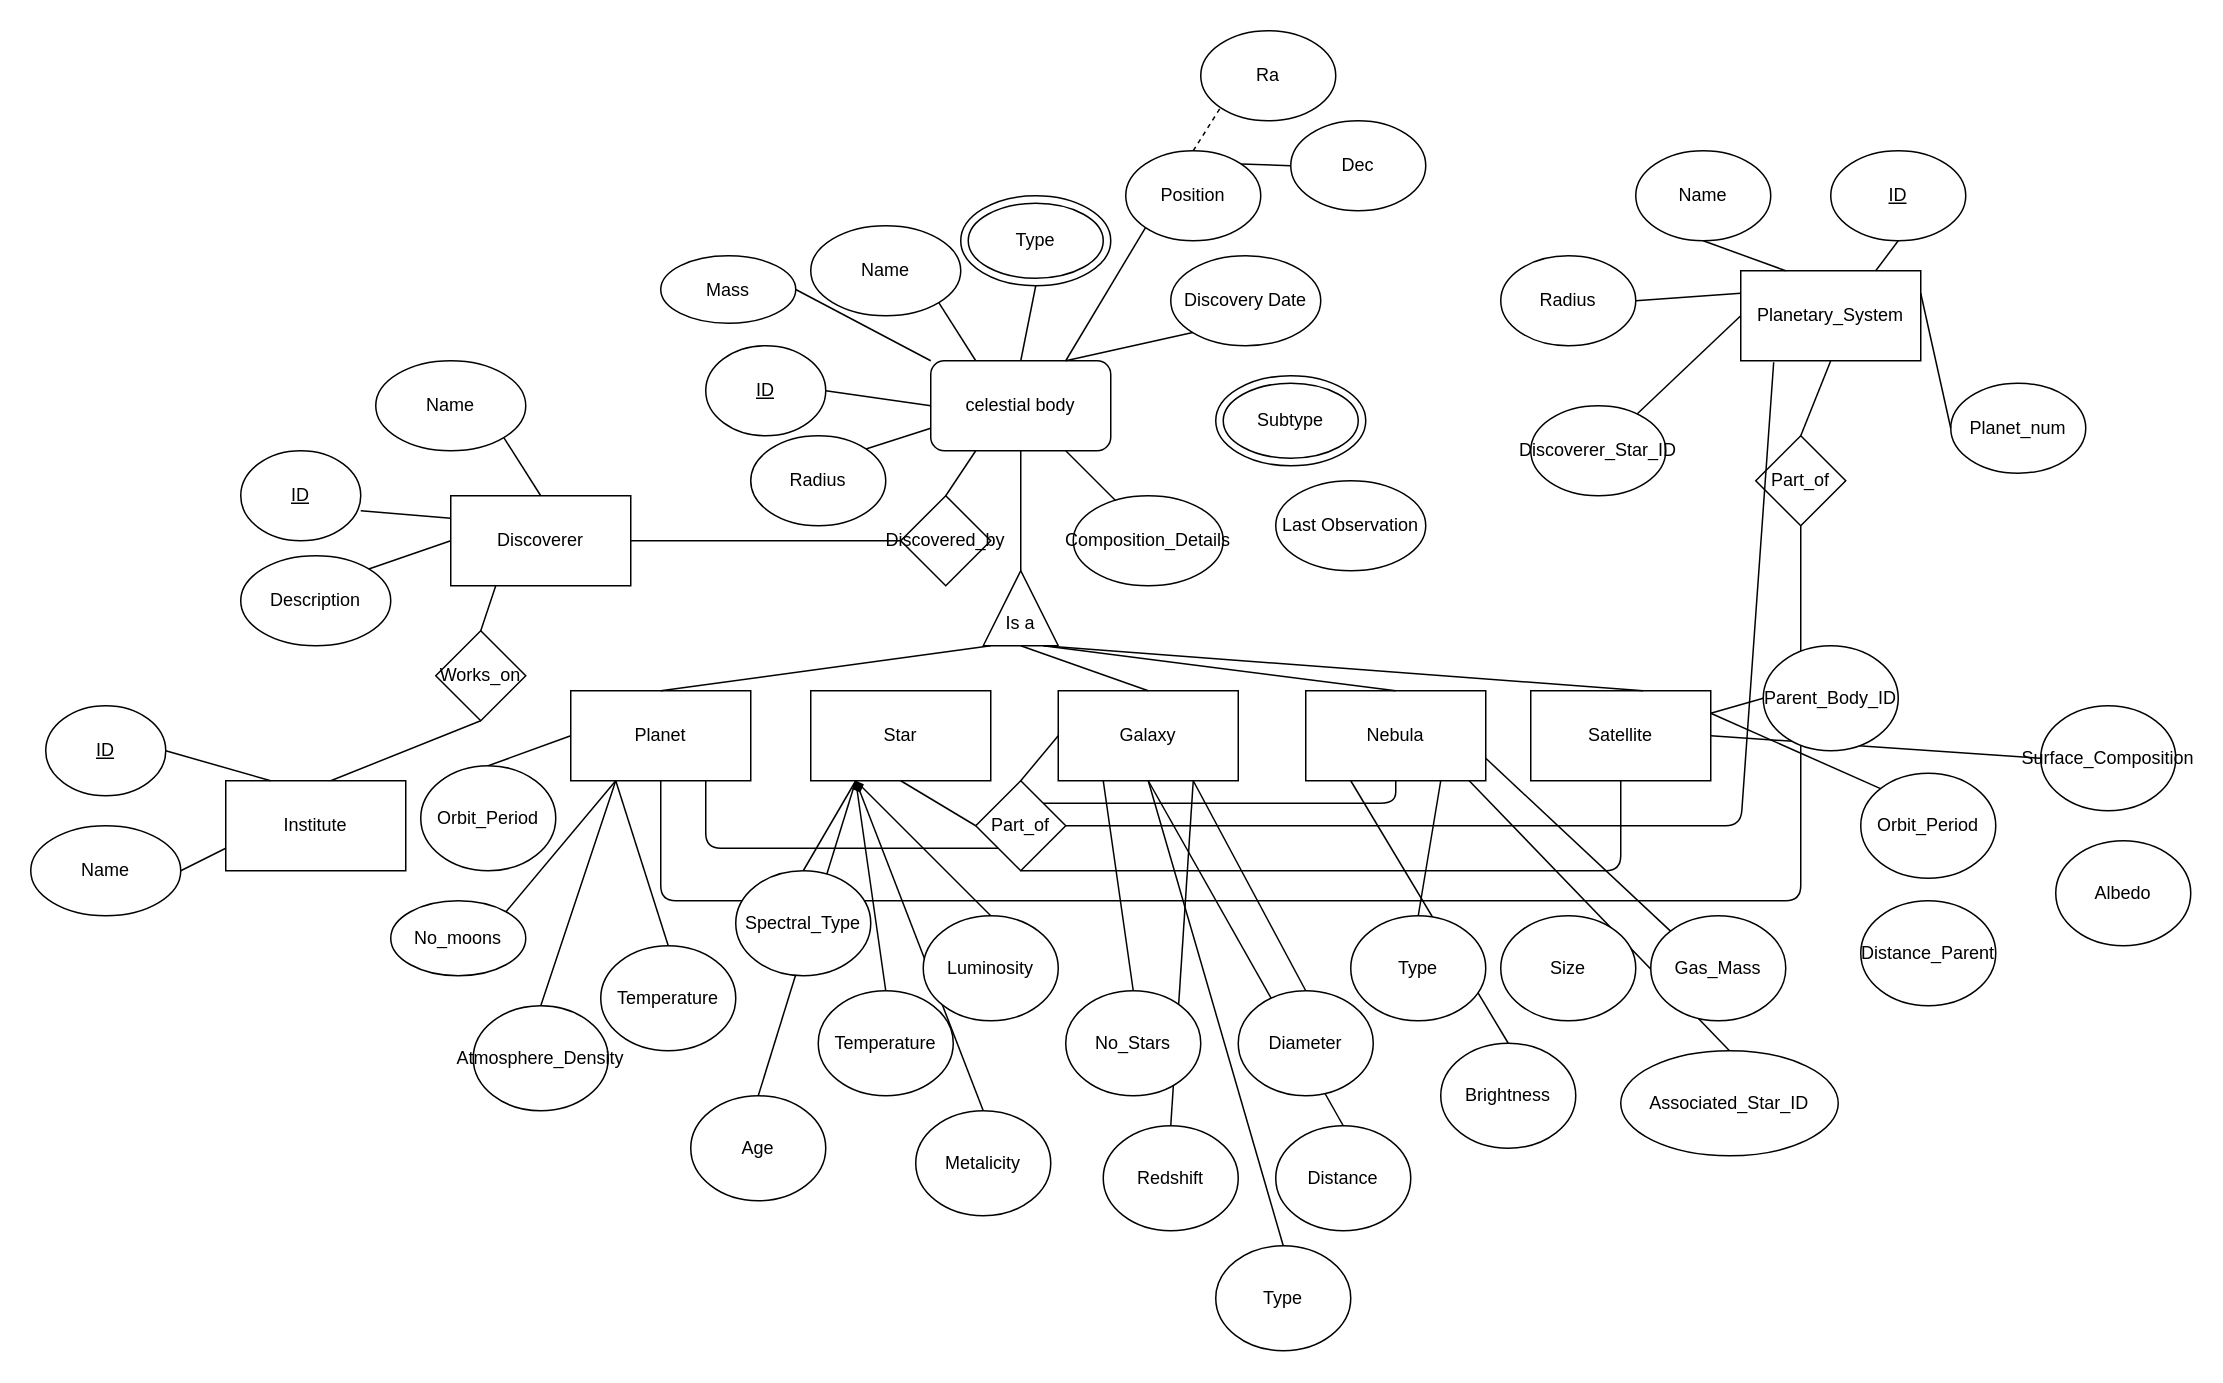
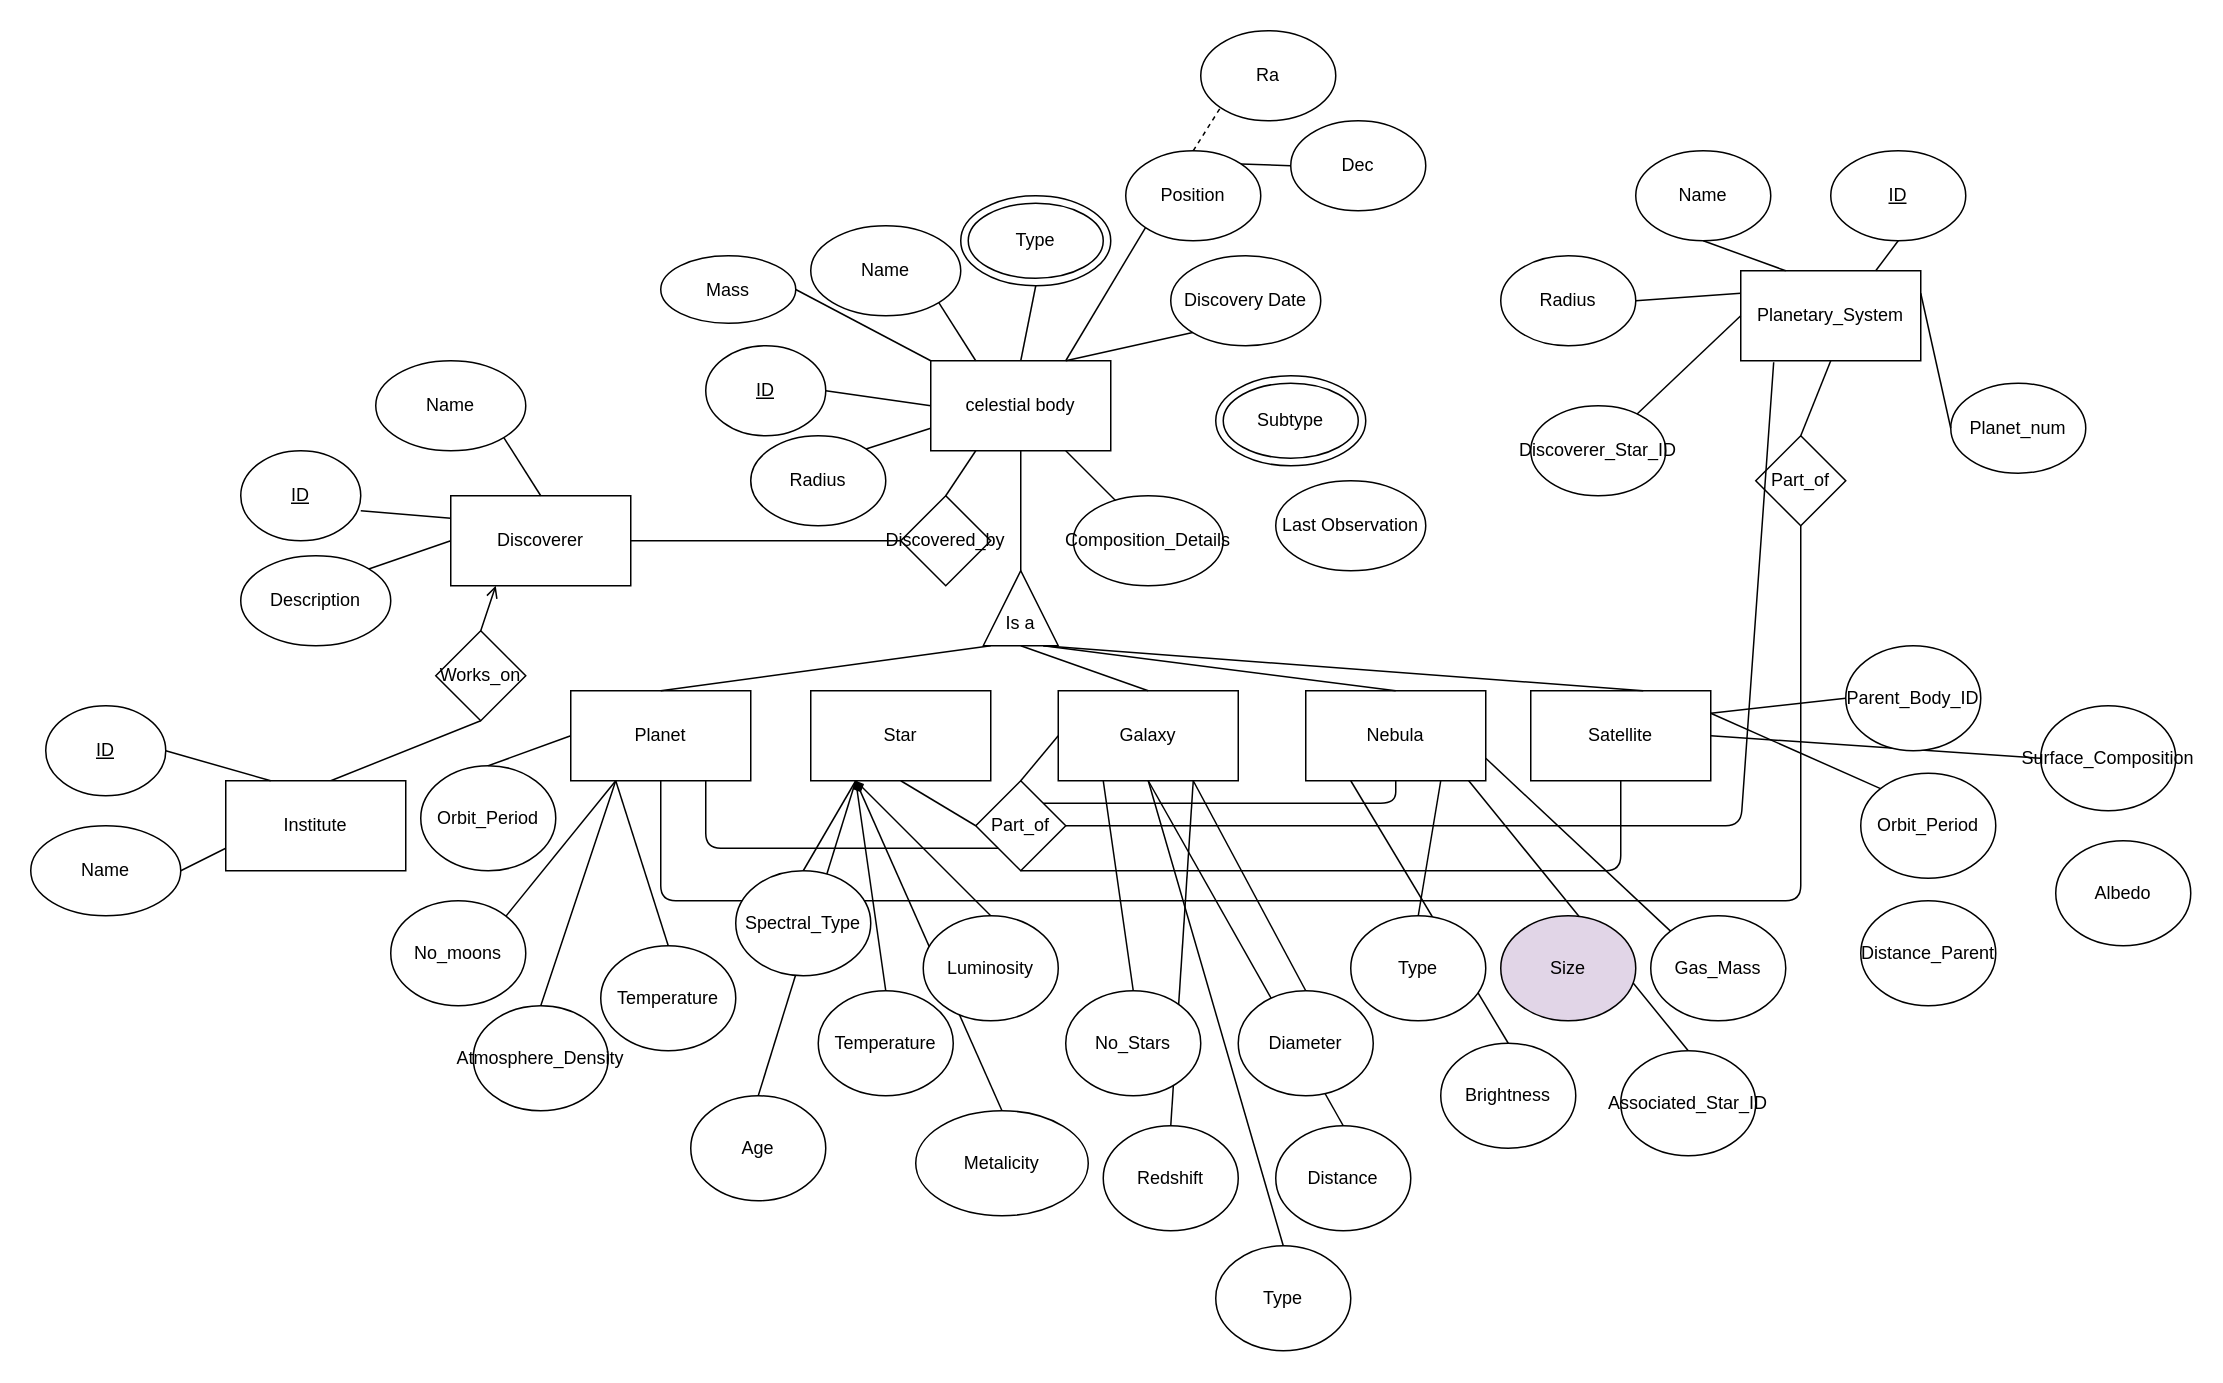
(1021, 406) -> (1021, 406)
(494, 591) -> (494, 592)
(1831, 698) -> (1913, 698)
(458, 938) -> (458, 953)
(1568, 968) -> (1568, 968)
(1730, 1103) -> (1688, 1103)
(983, 1163) -> (1002, 1163)
